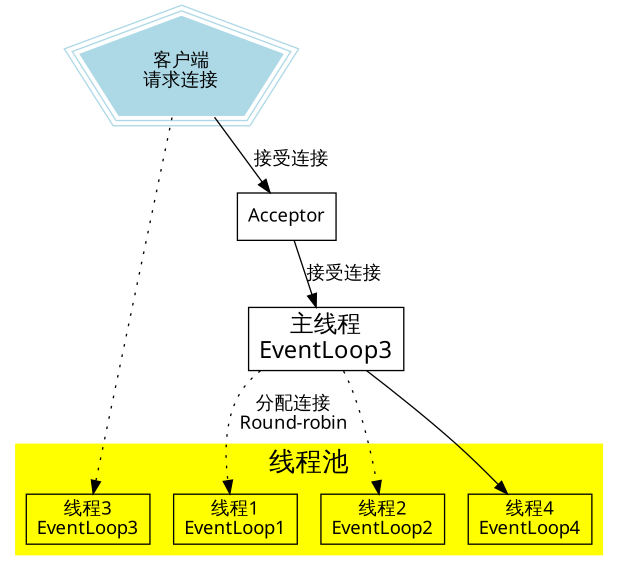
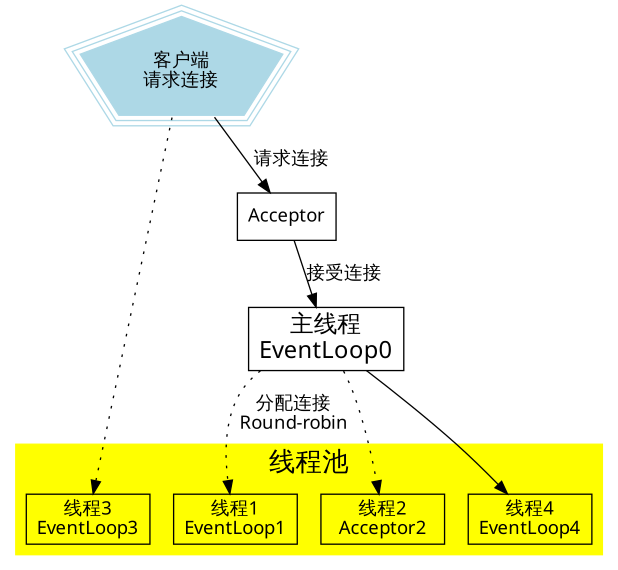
(292, 159) -> (292, 159)
(326, 339) -> (326, 339)
(383, 519) -> (383, 519)
